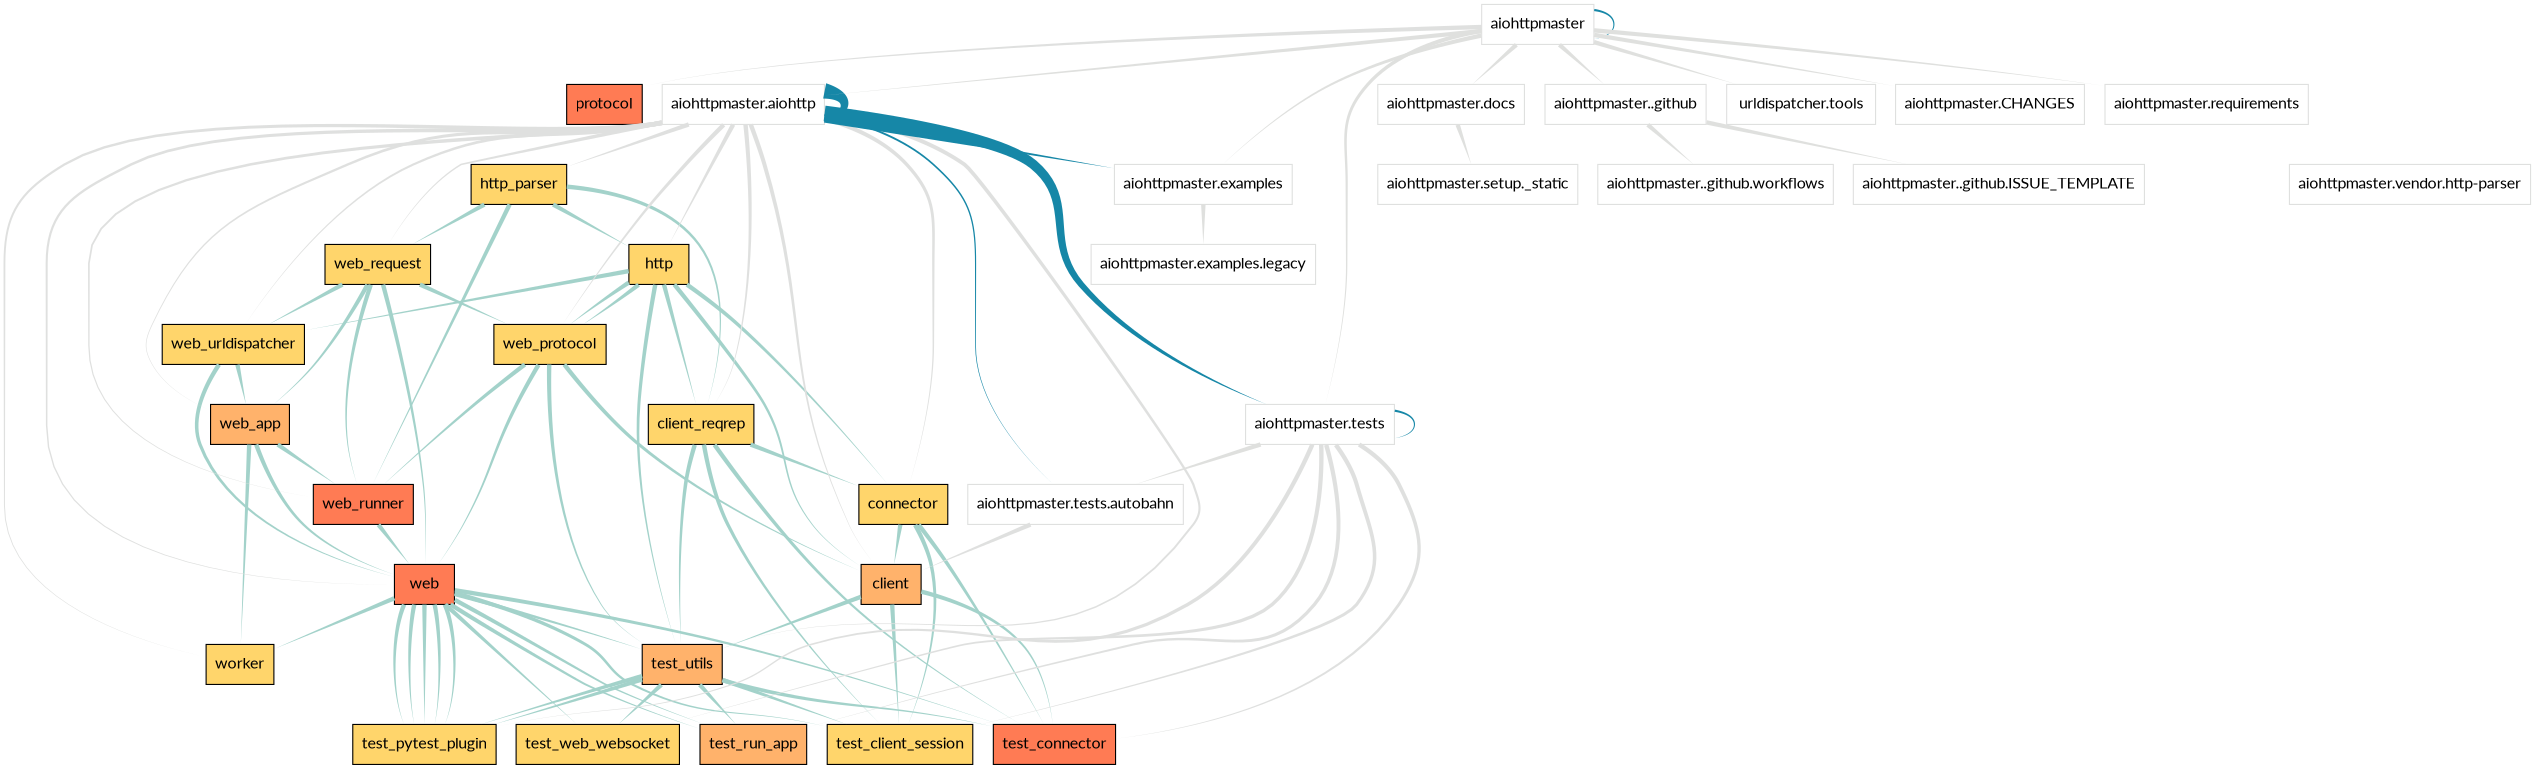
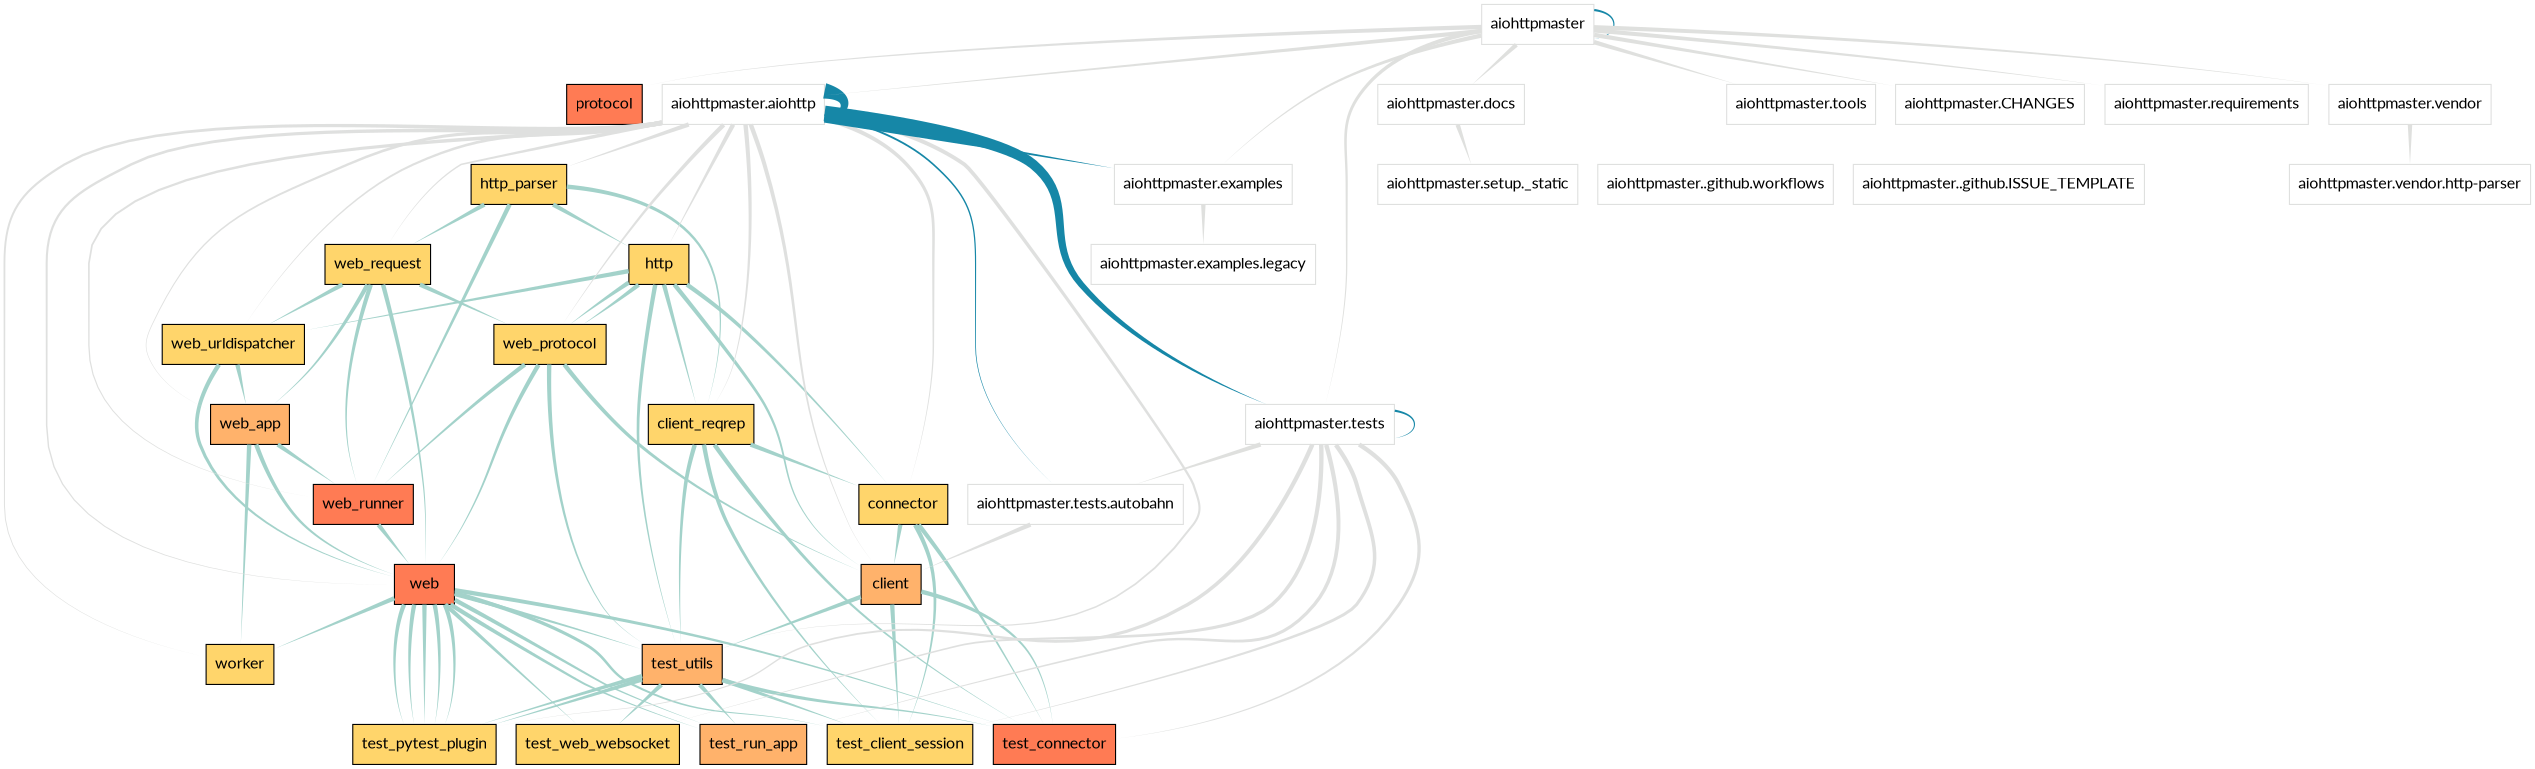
(1626, 104) -> none
(1801, 104) -> (1801, 104)
none -> (2410, 104)
